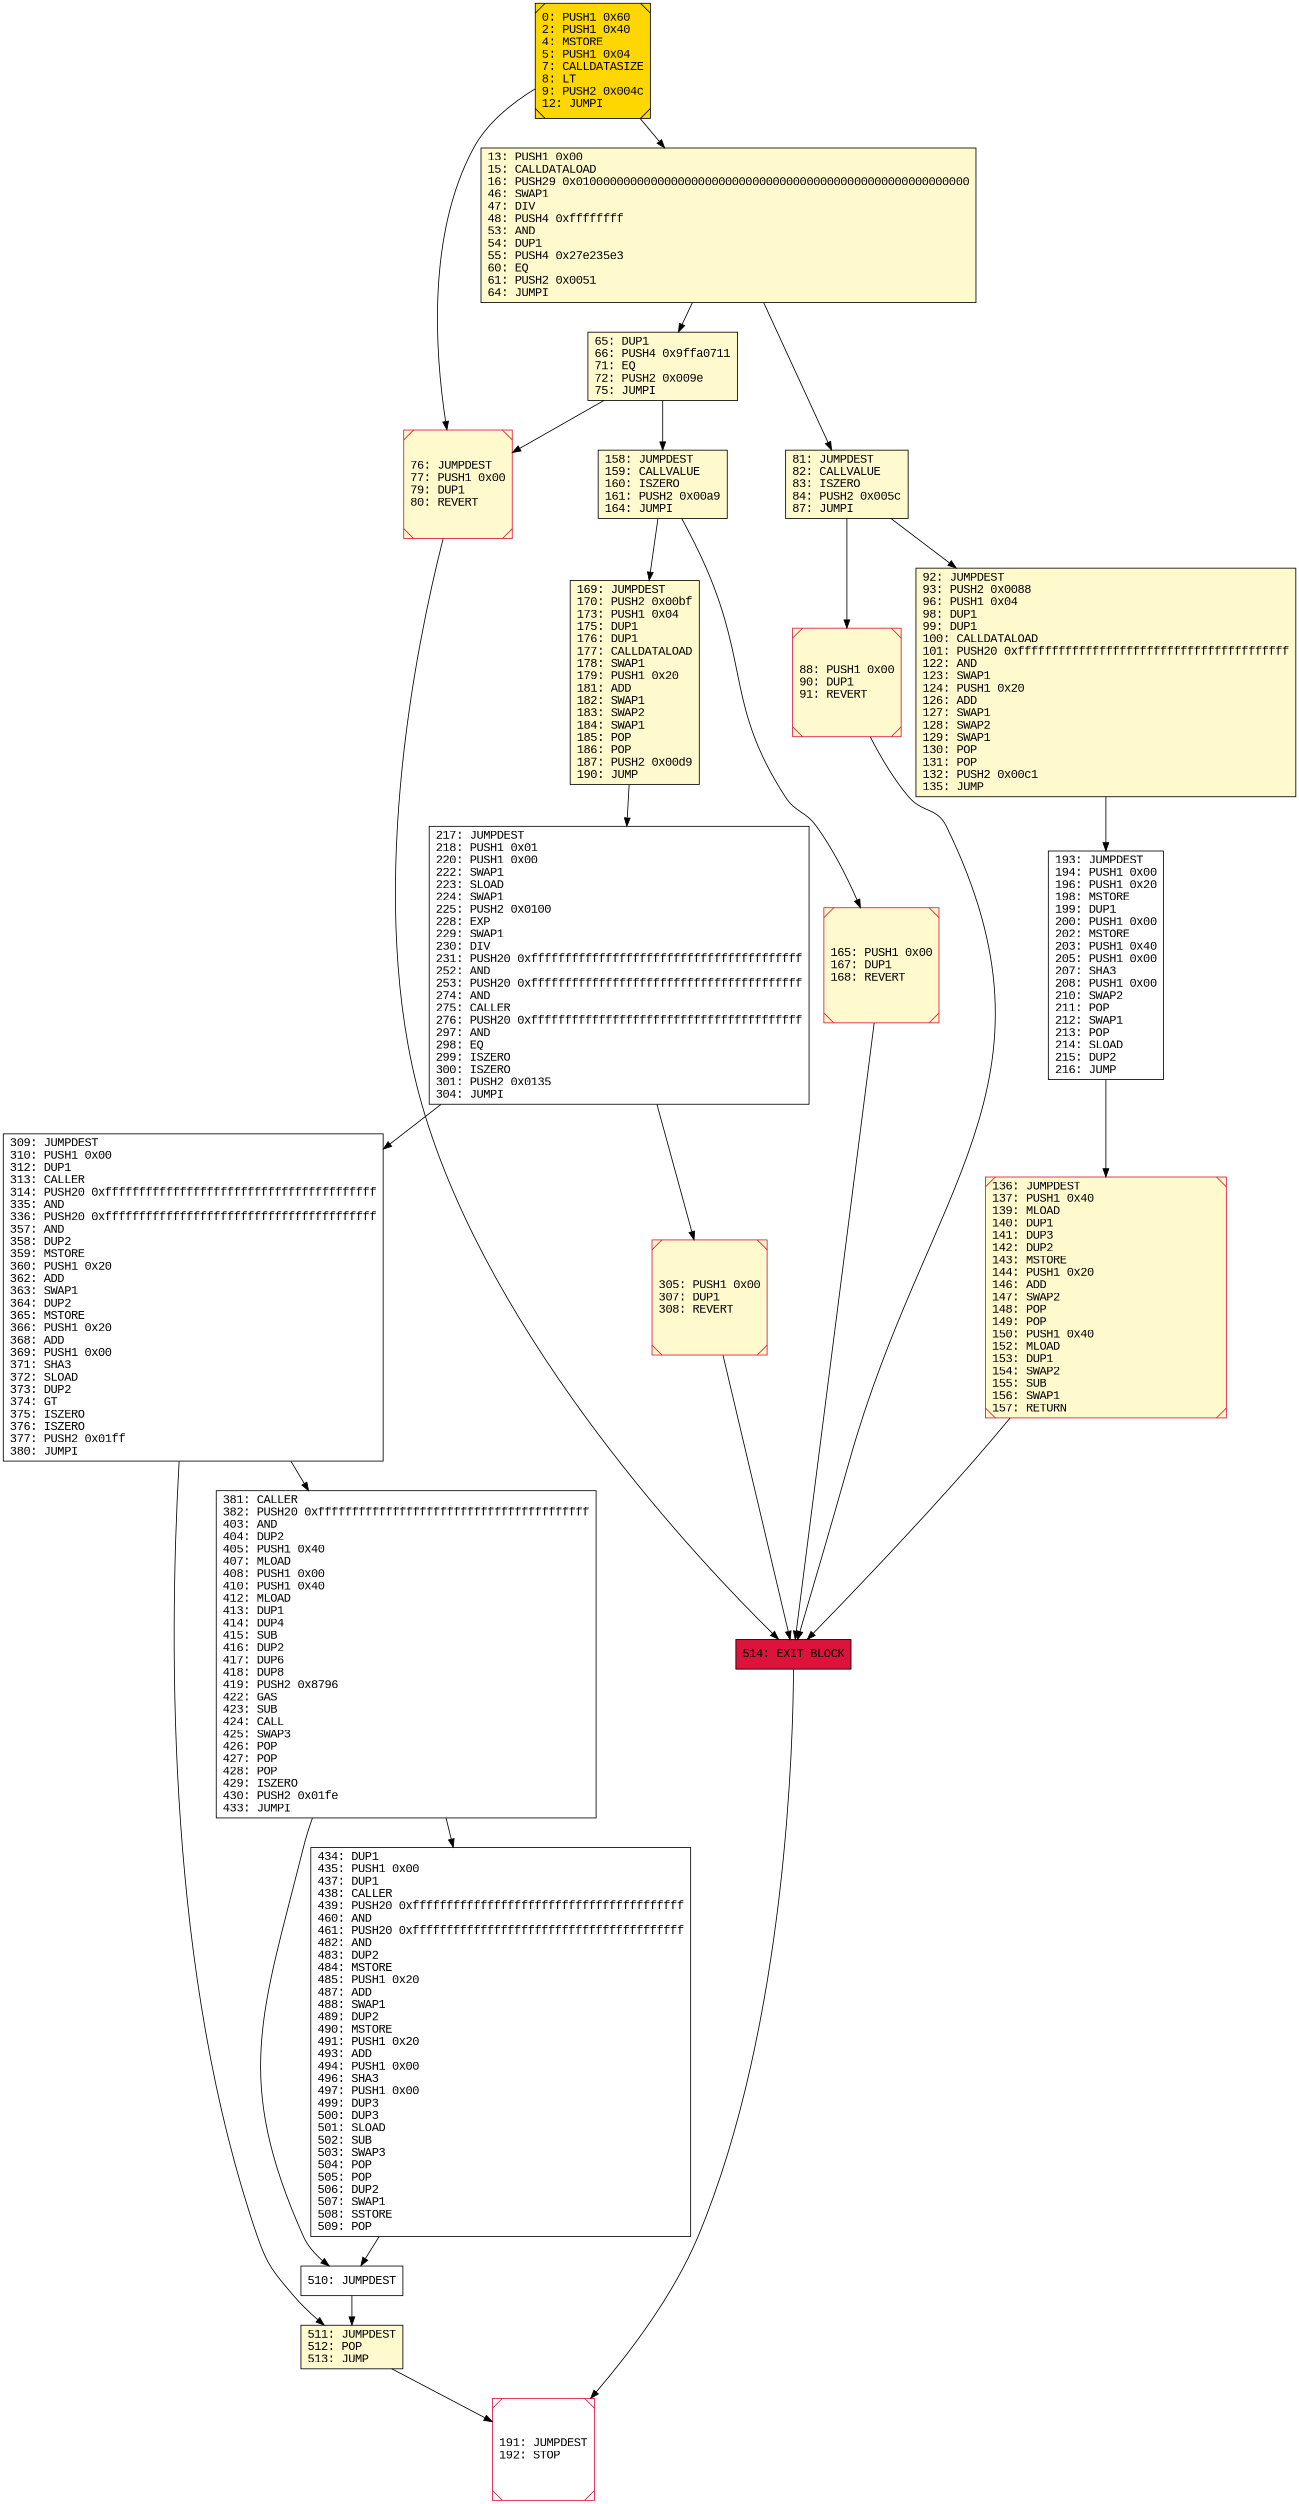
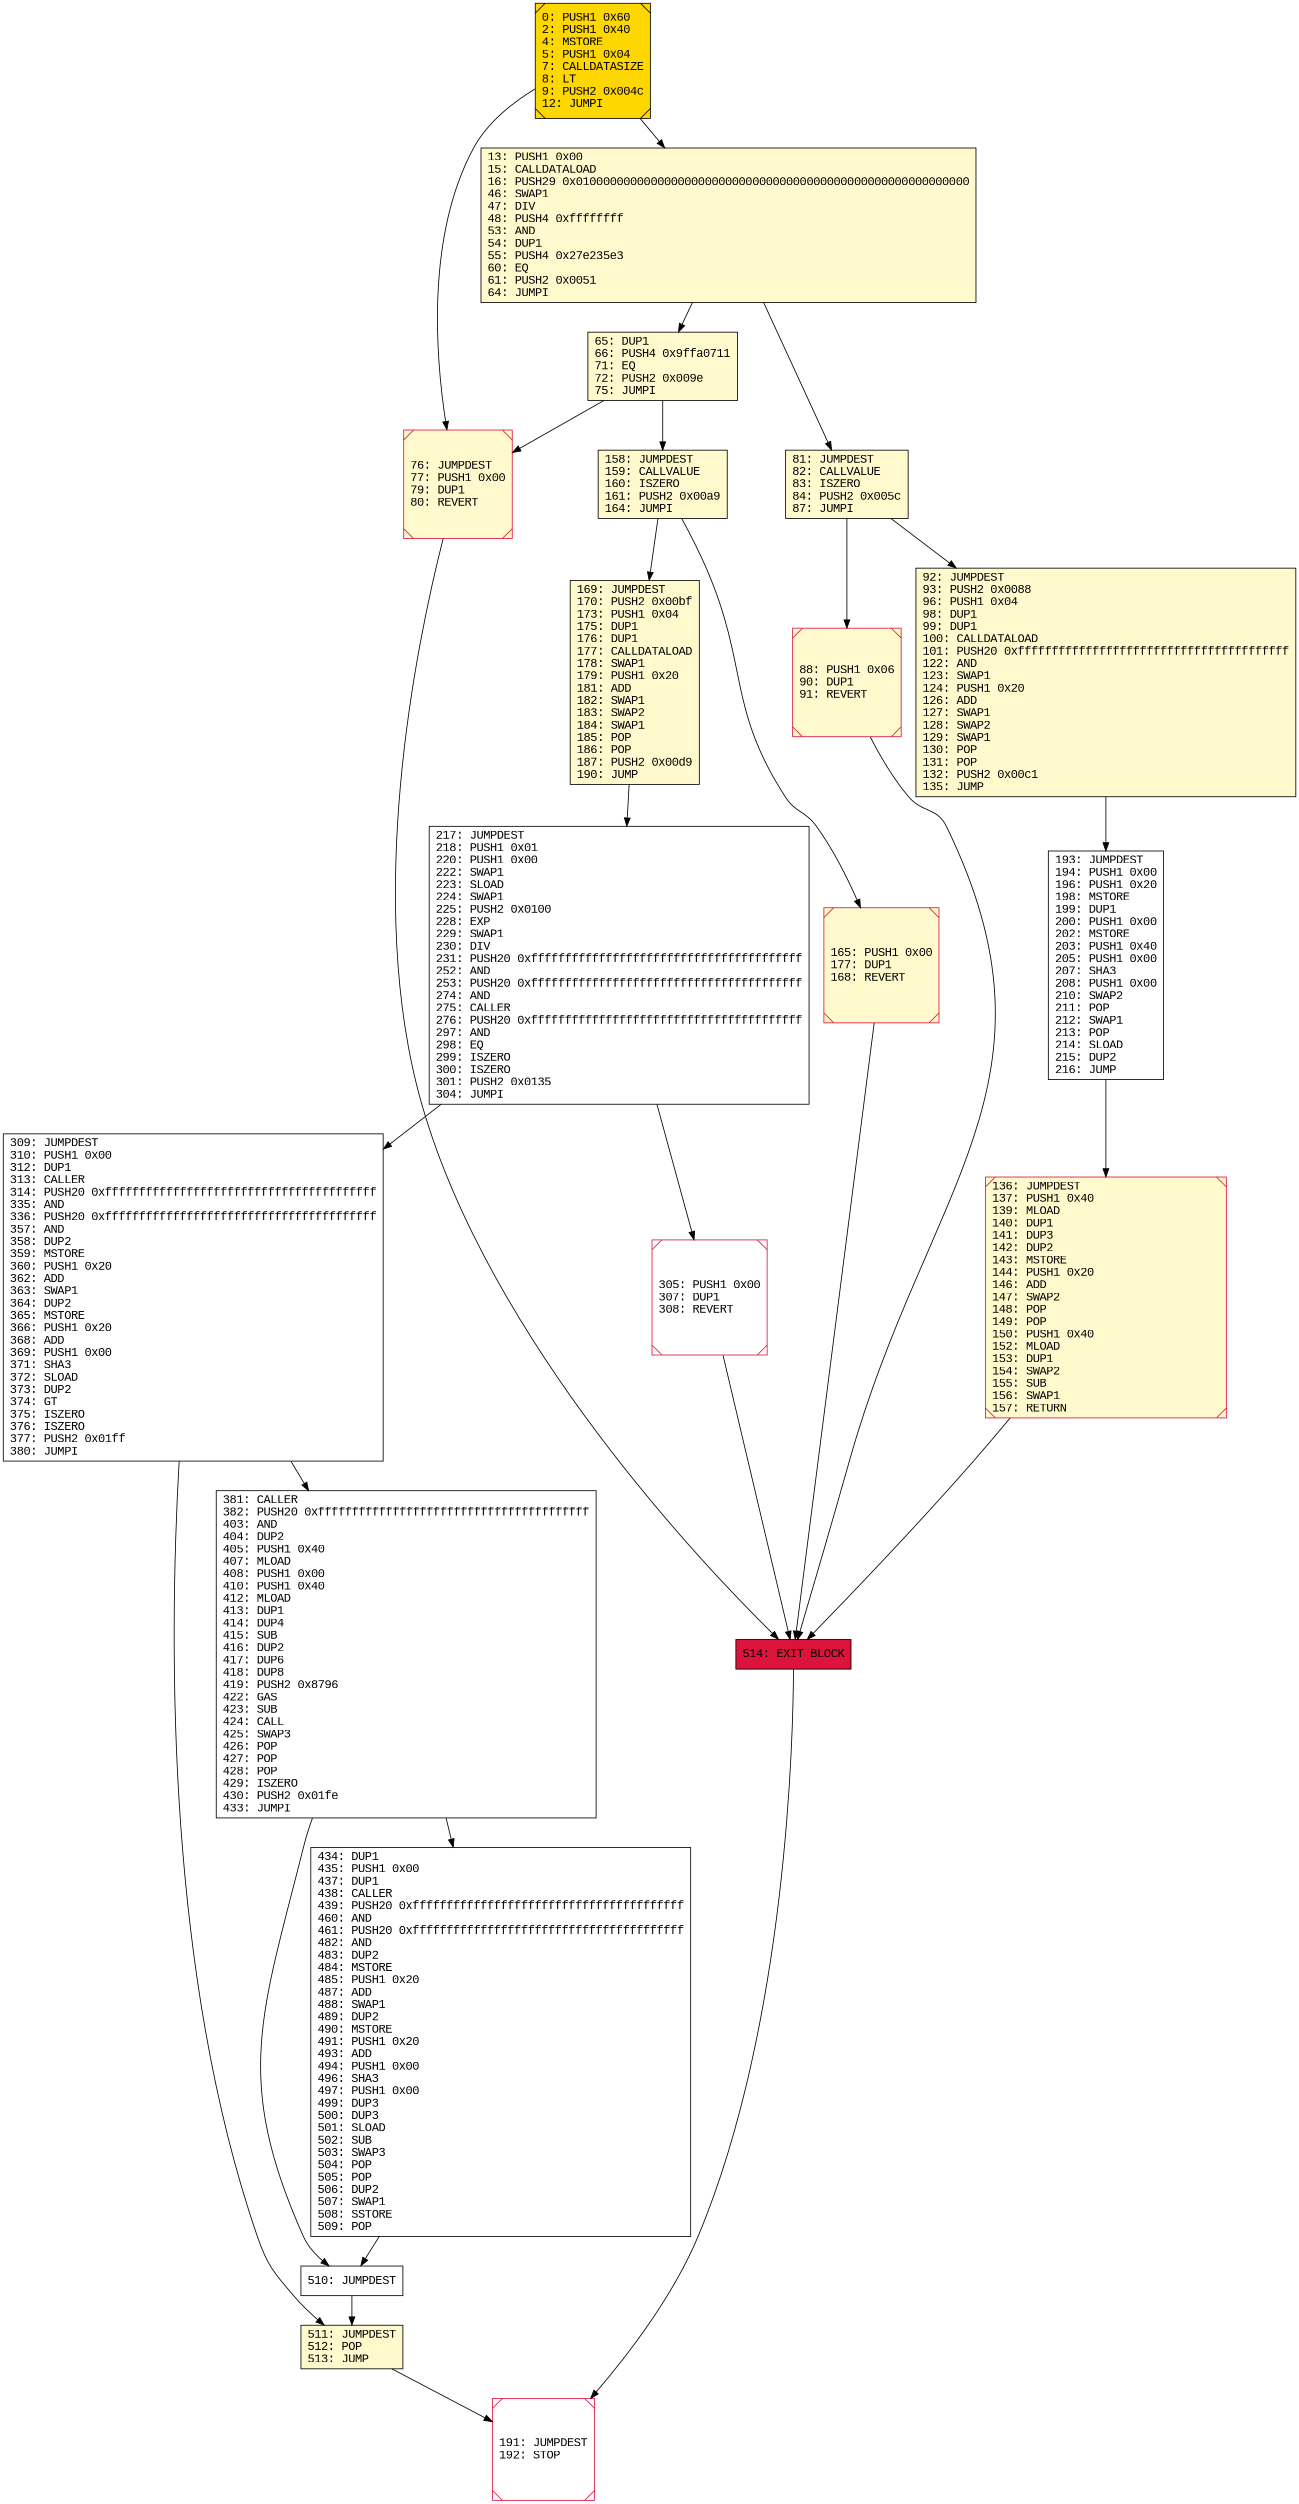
(847, 682) -> (847, 682)
(881, 965) -> (881, 965)
(710, 1297) -> (710, 1297)
